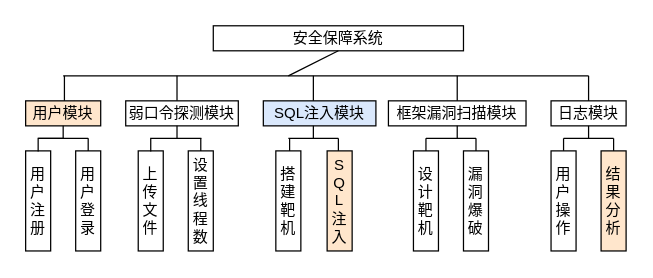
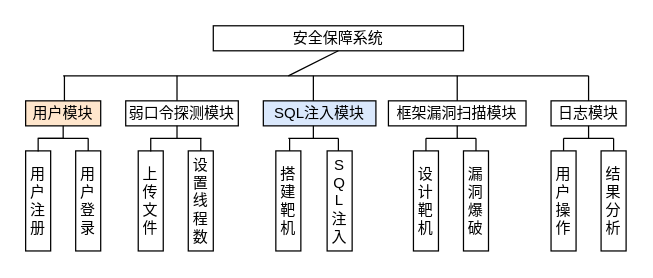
(339, 201) -> (339, 201)
(613, 201) -> (613, 201)
